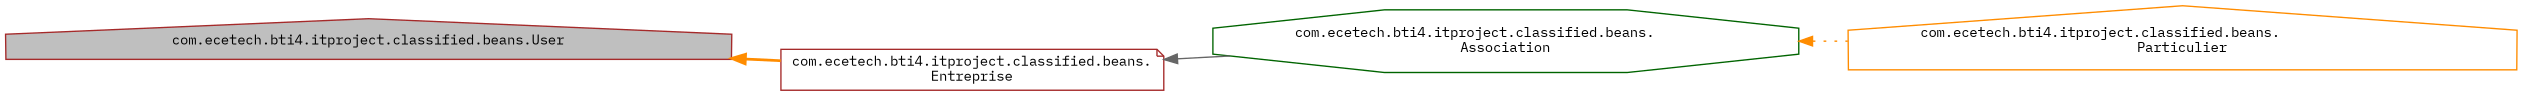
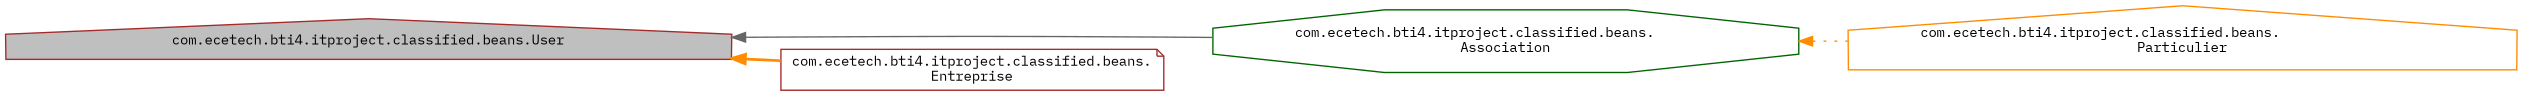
(1204, 57) -> (979, 36)
